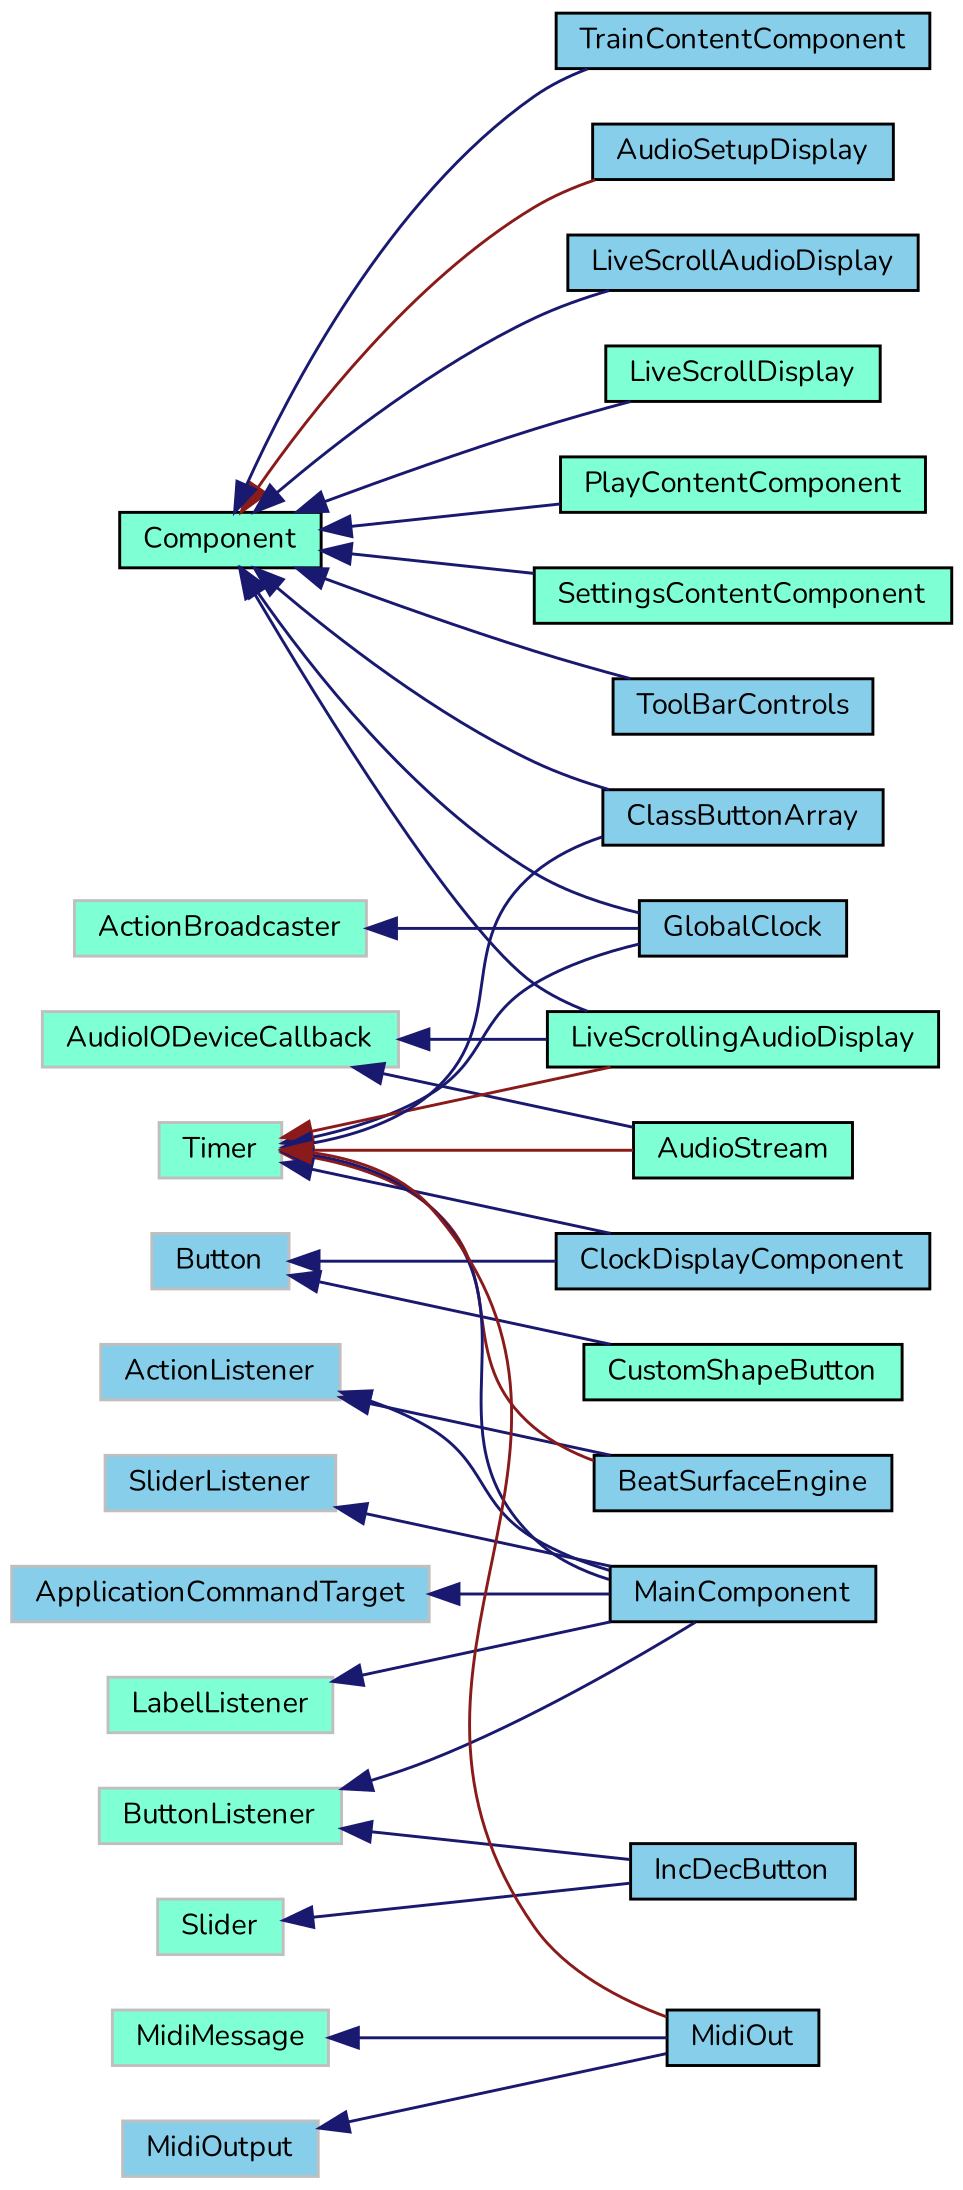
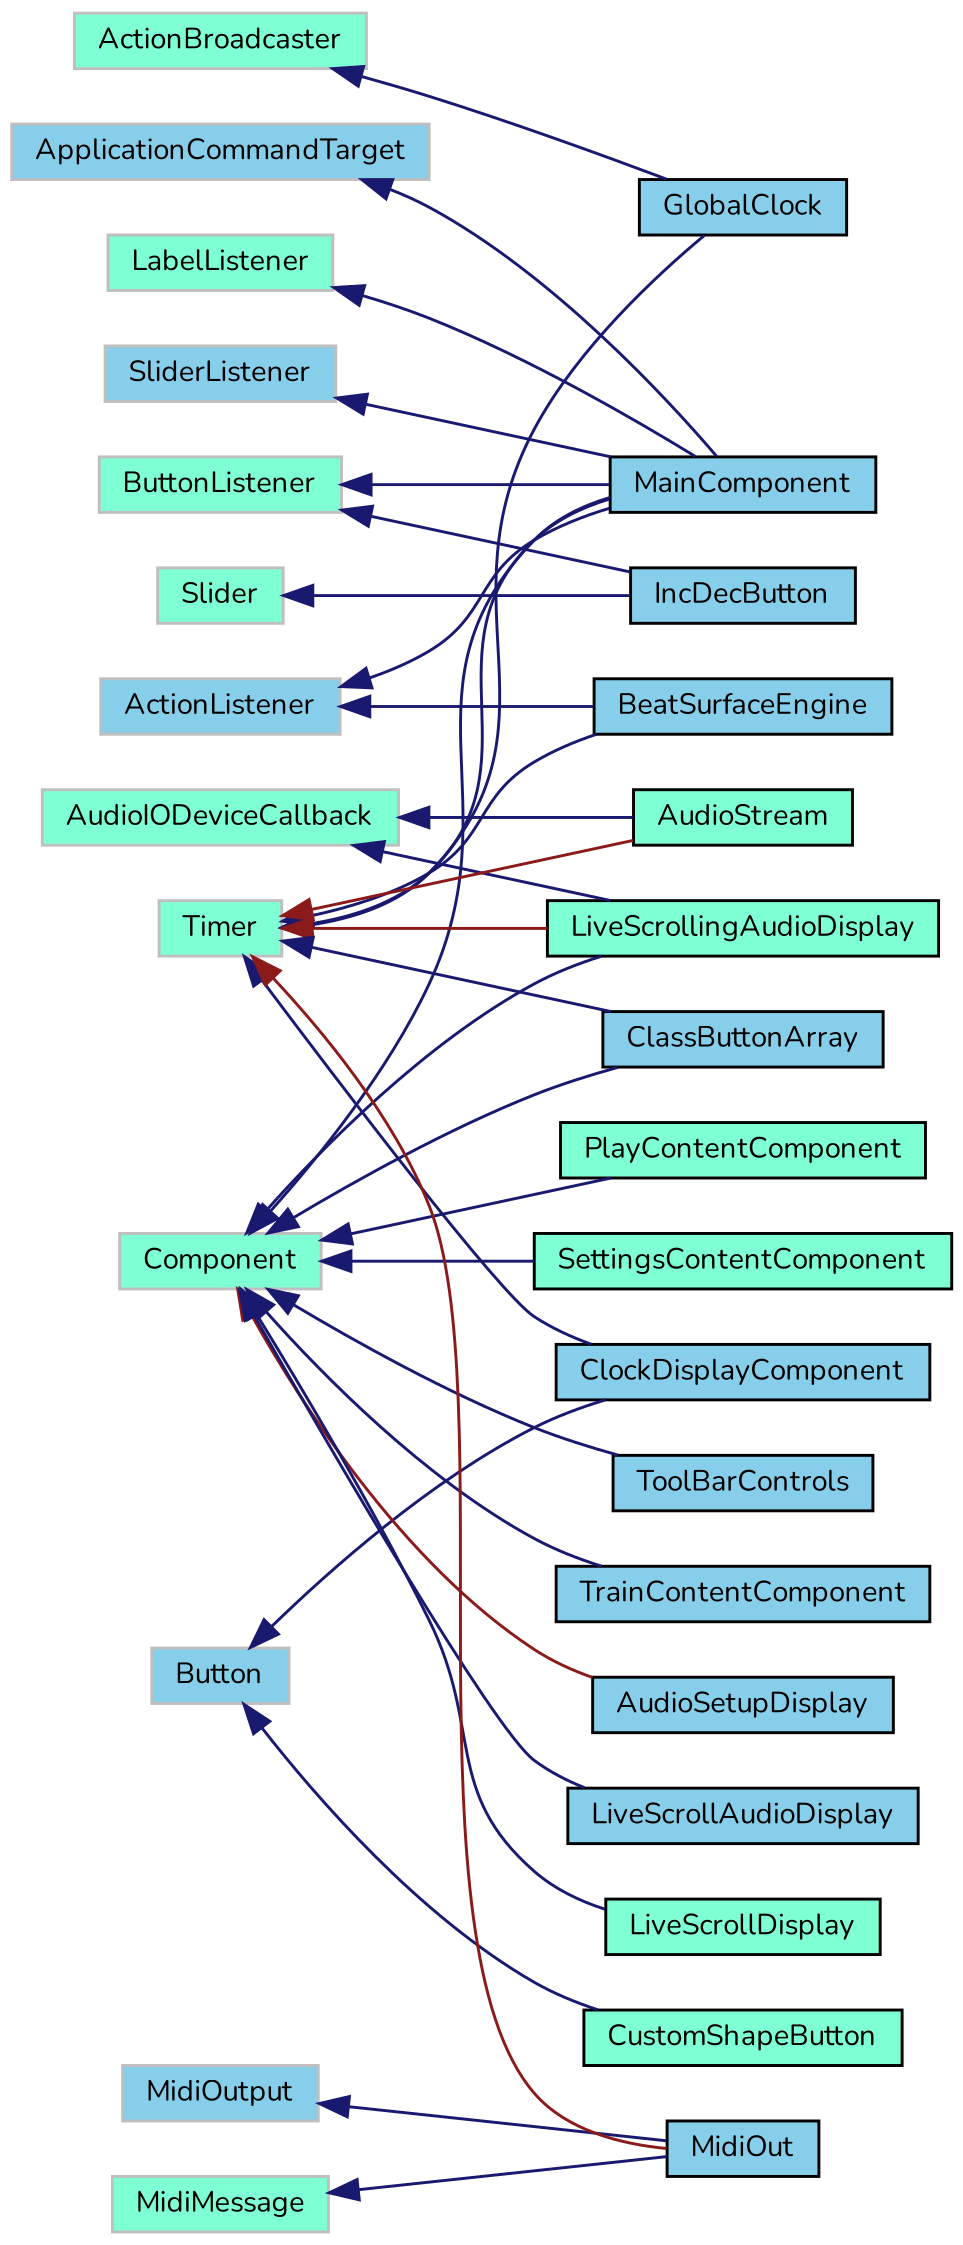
(220, 540) -> (220, 1261)
(423, 786) -> (462, 766)
(477, 1287) -> (506, 785)
